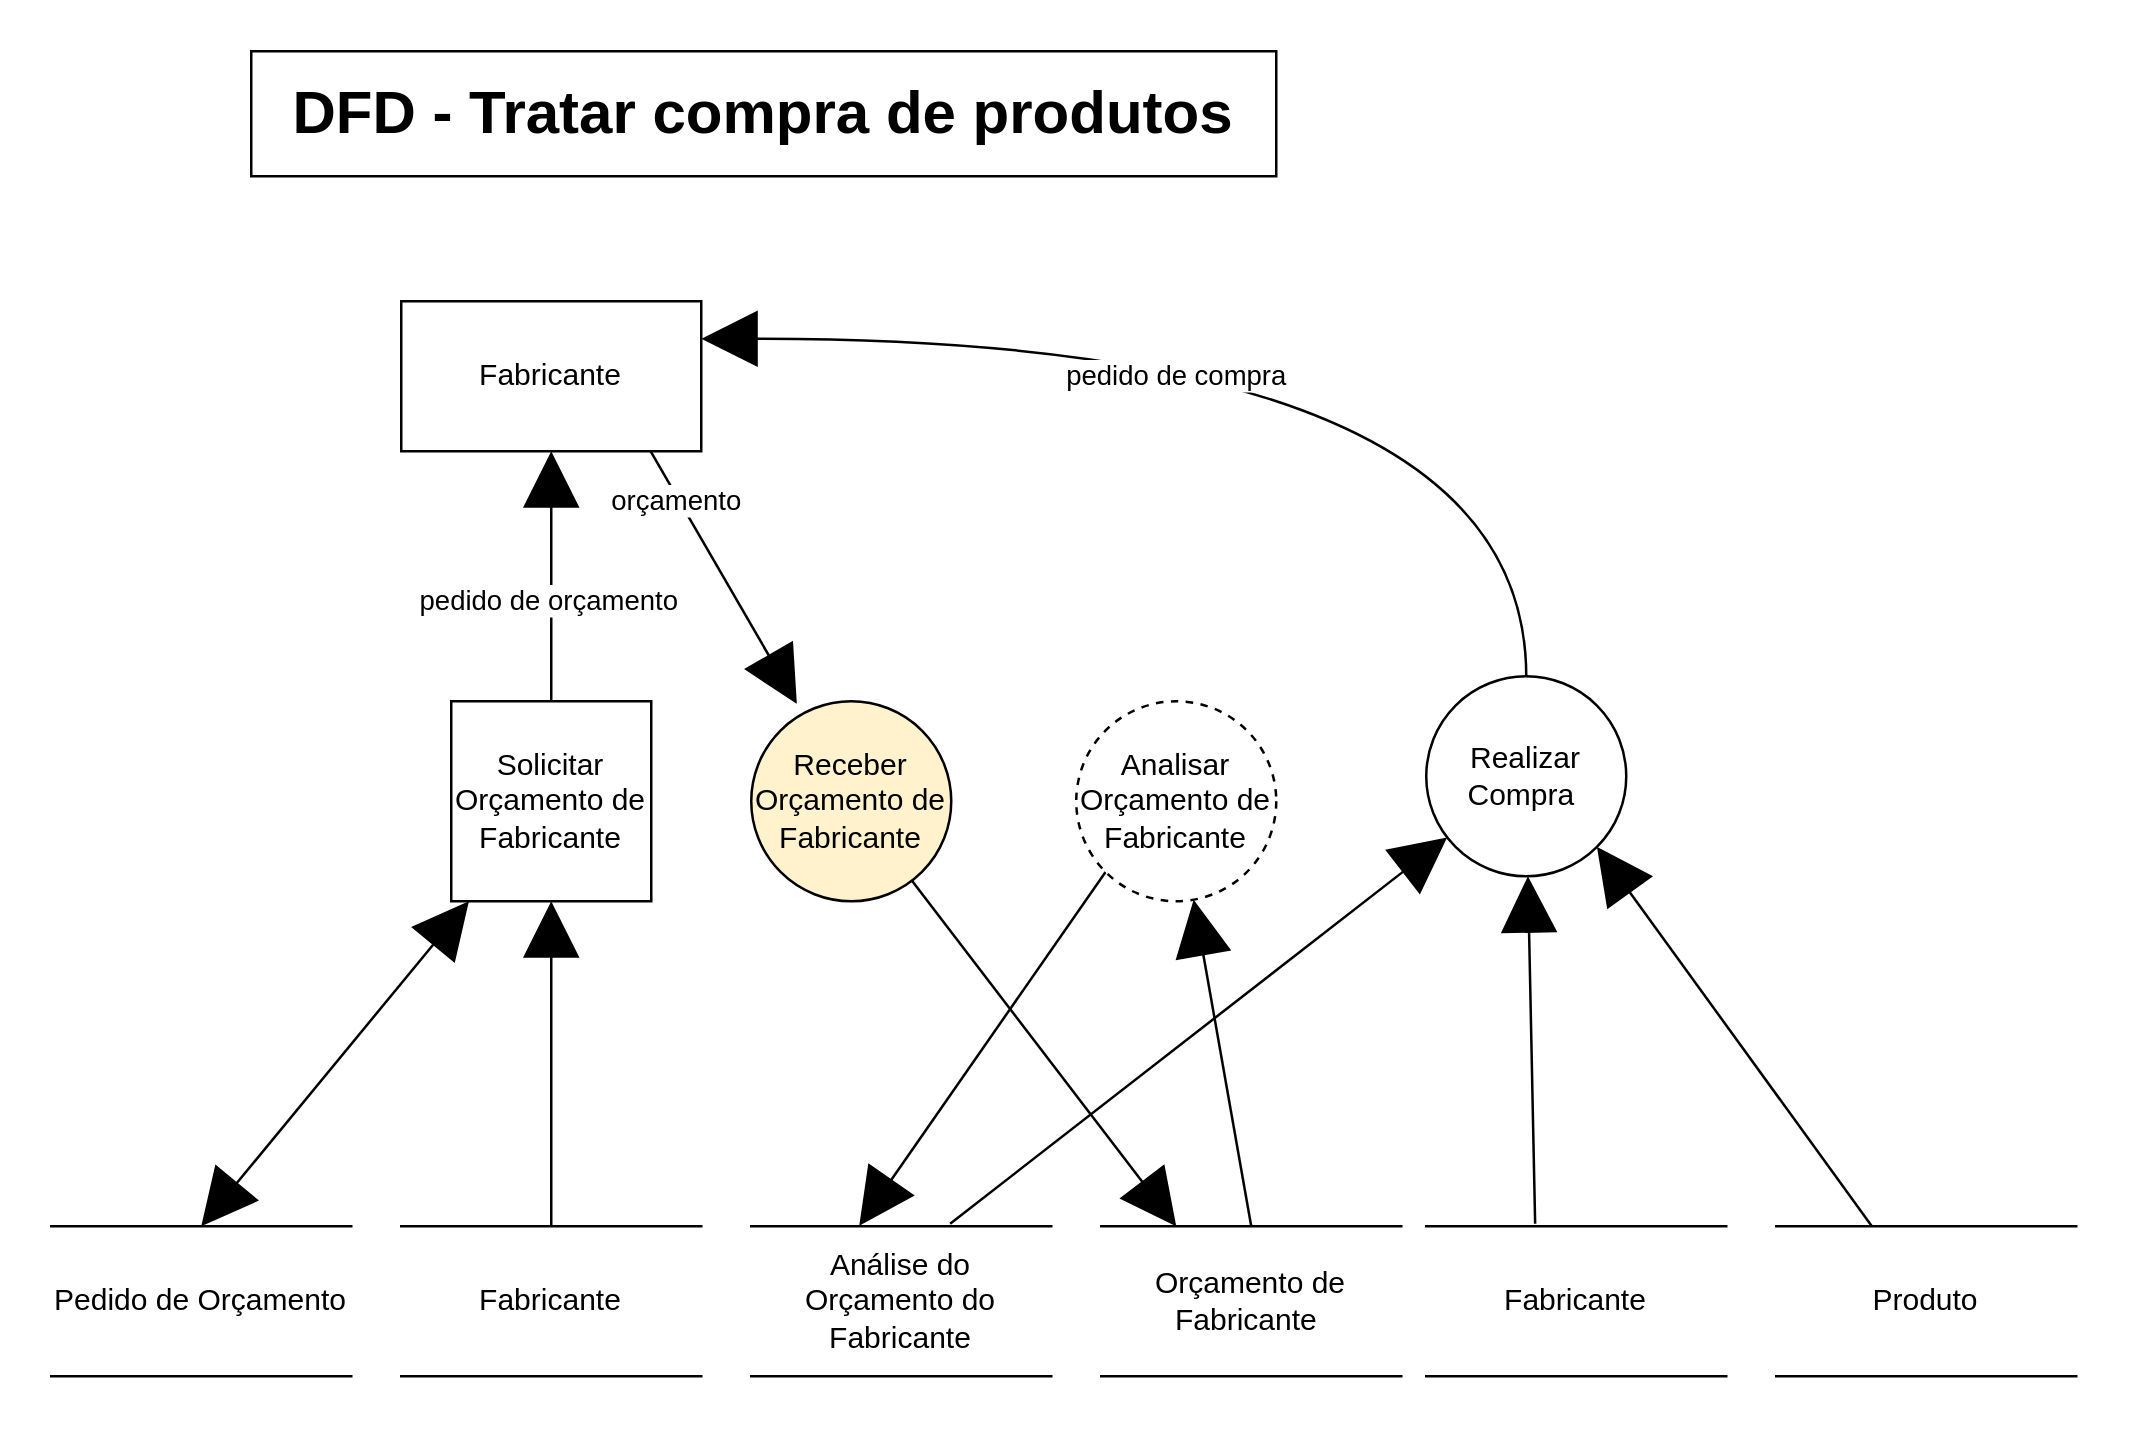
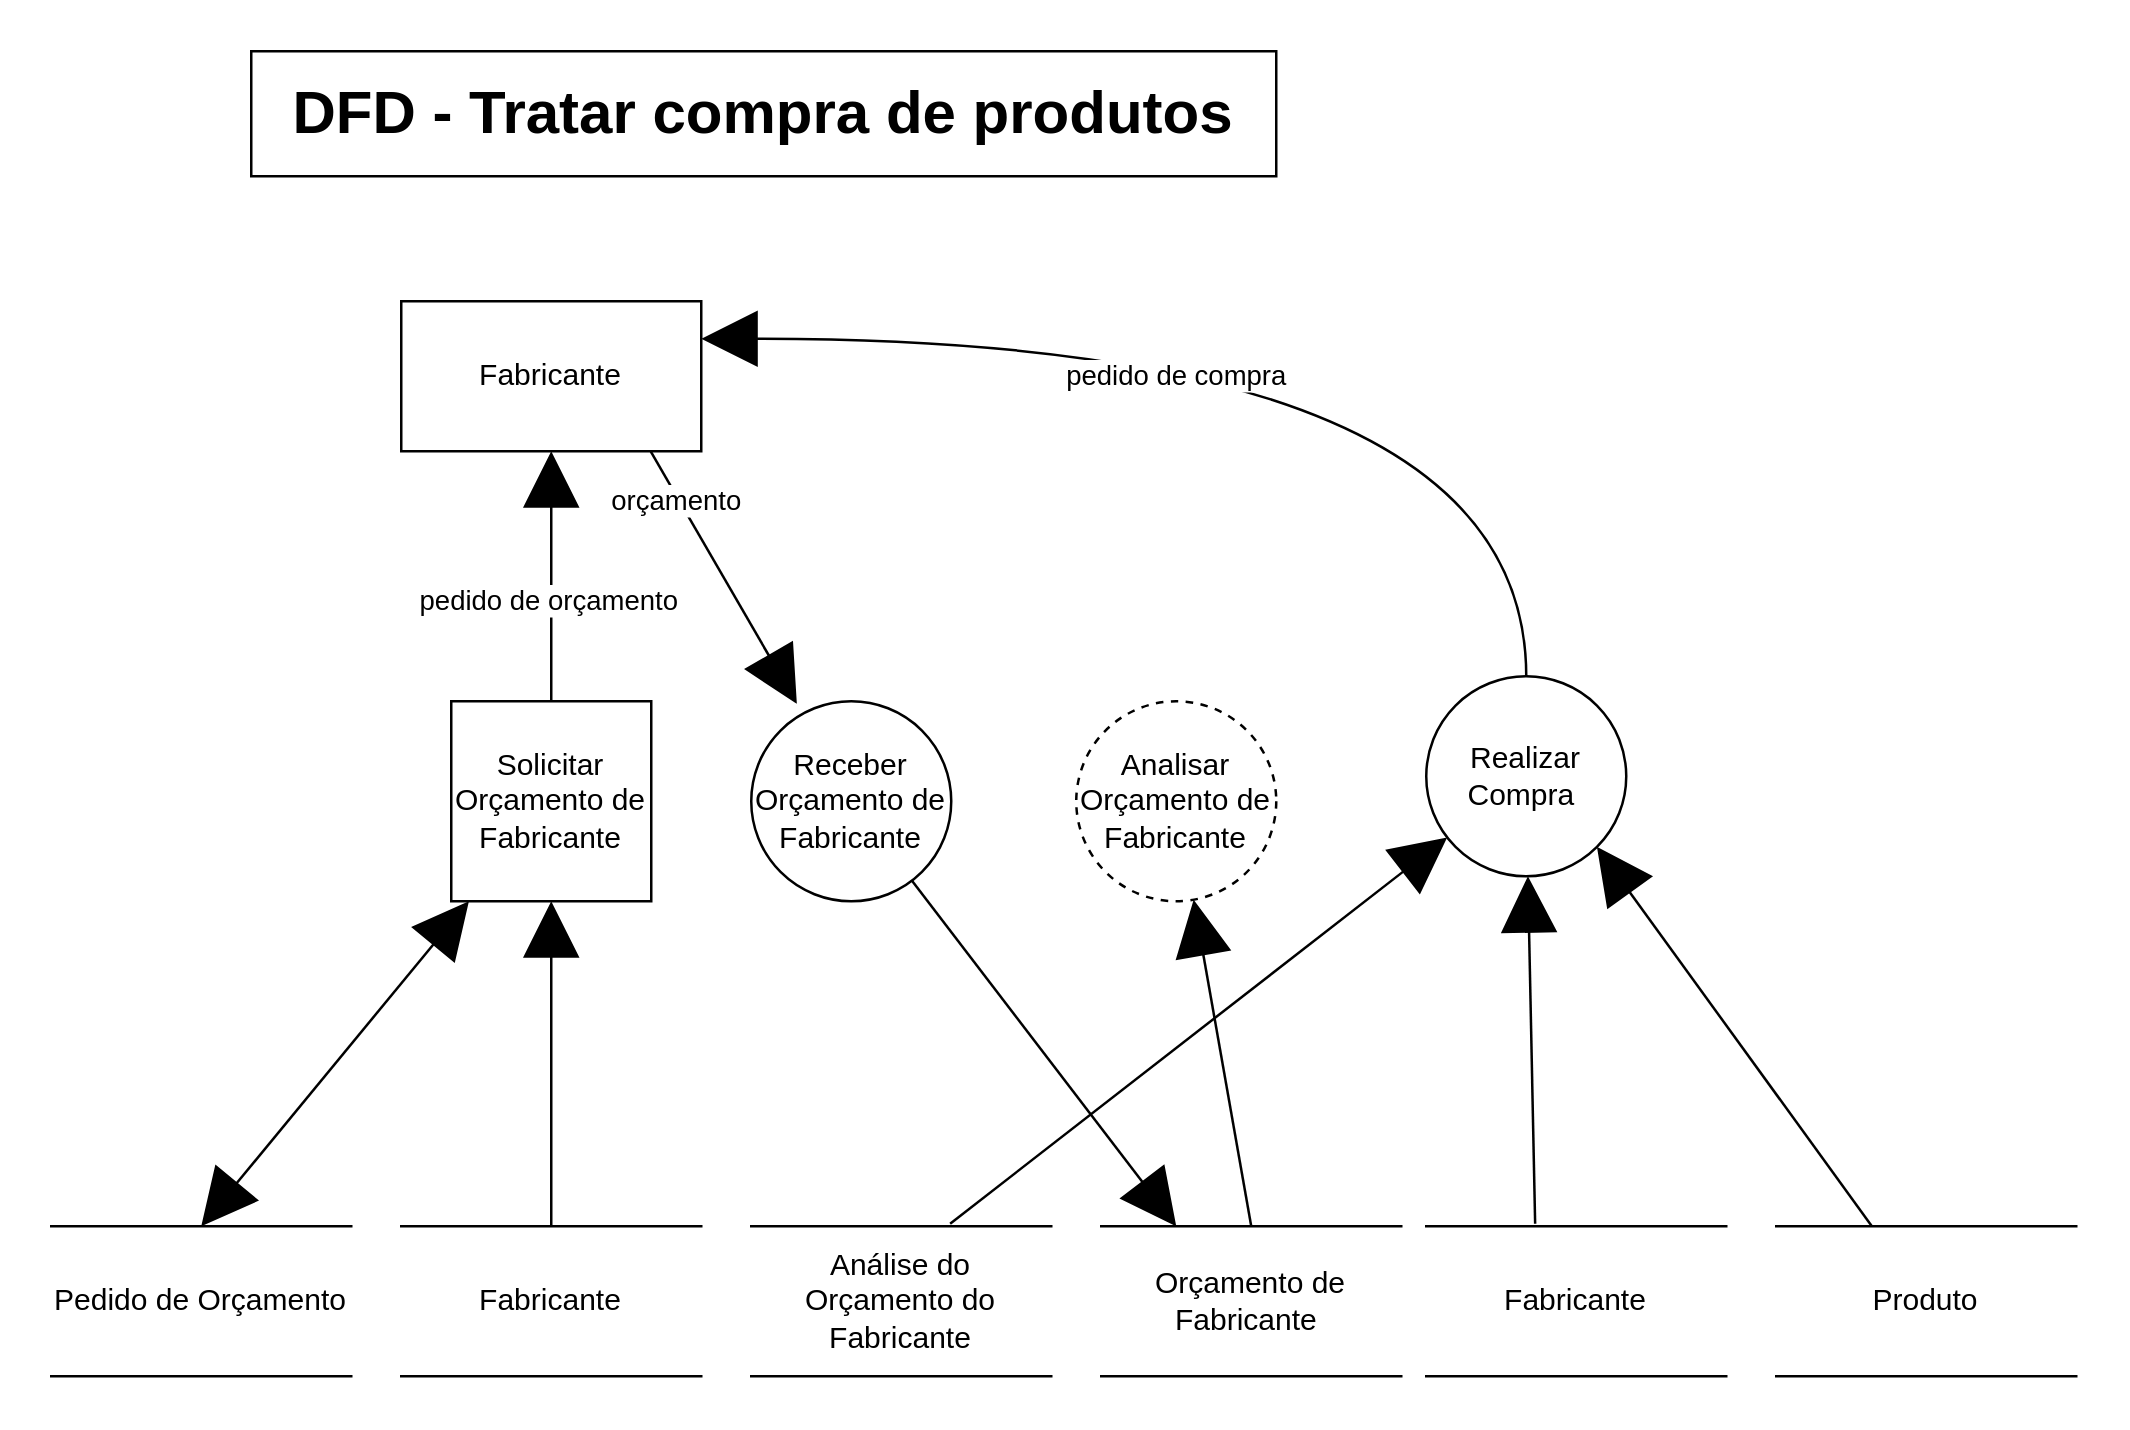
(851, 801) -> (851, 801)
(949, 1097) -> none
